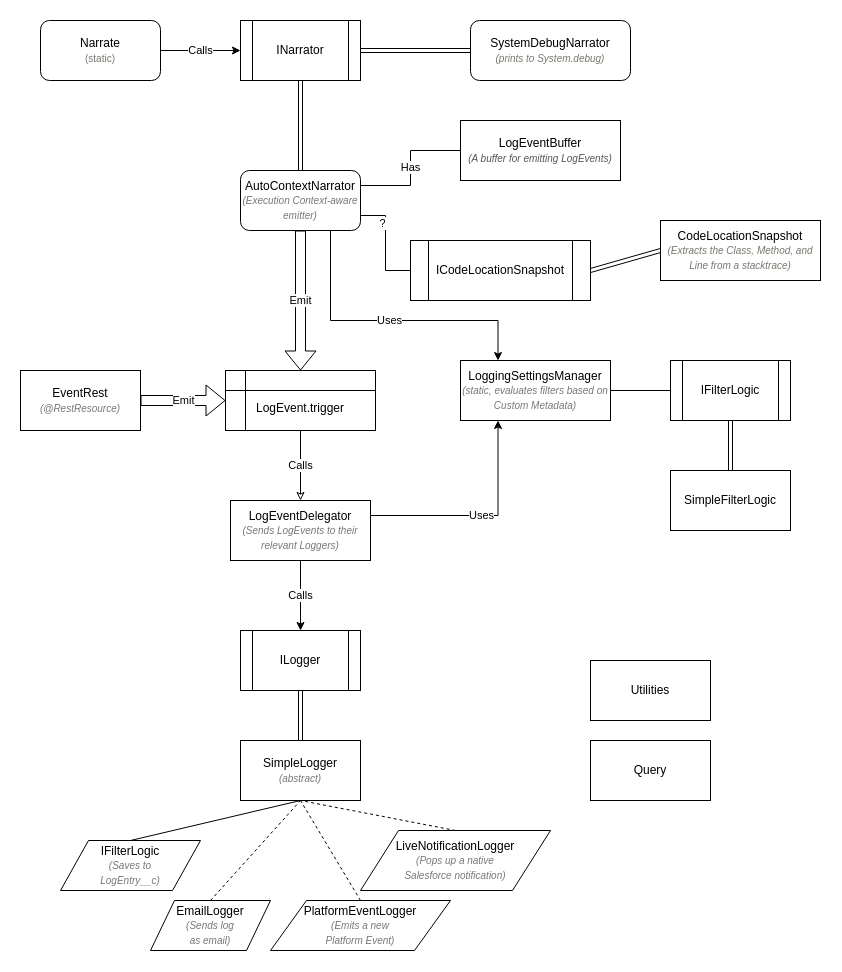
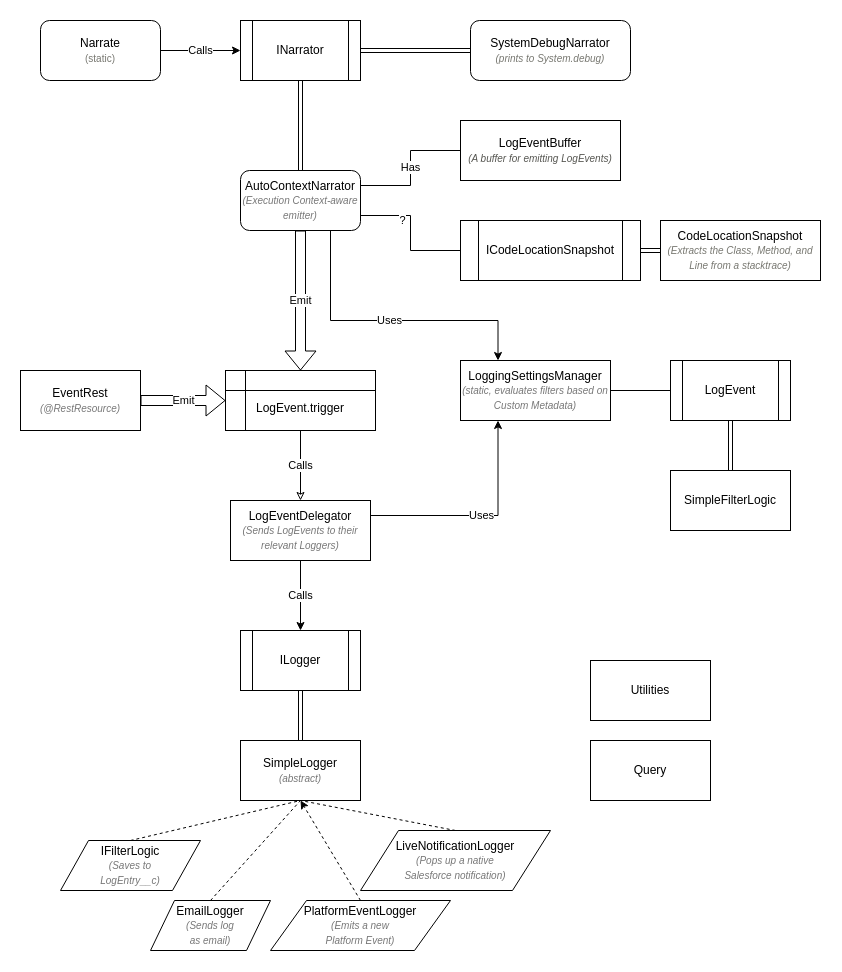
(501, 271) -> (551, 251)
(731, 391) -> (731, 391)
(304, 806) -> (304, 807)
(214, 821) -> (214, 821)
